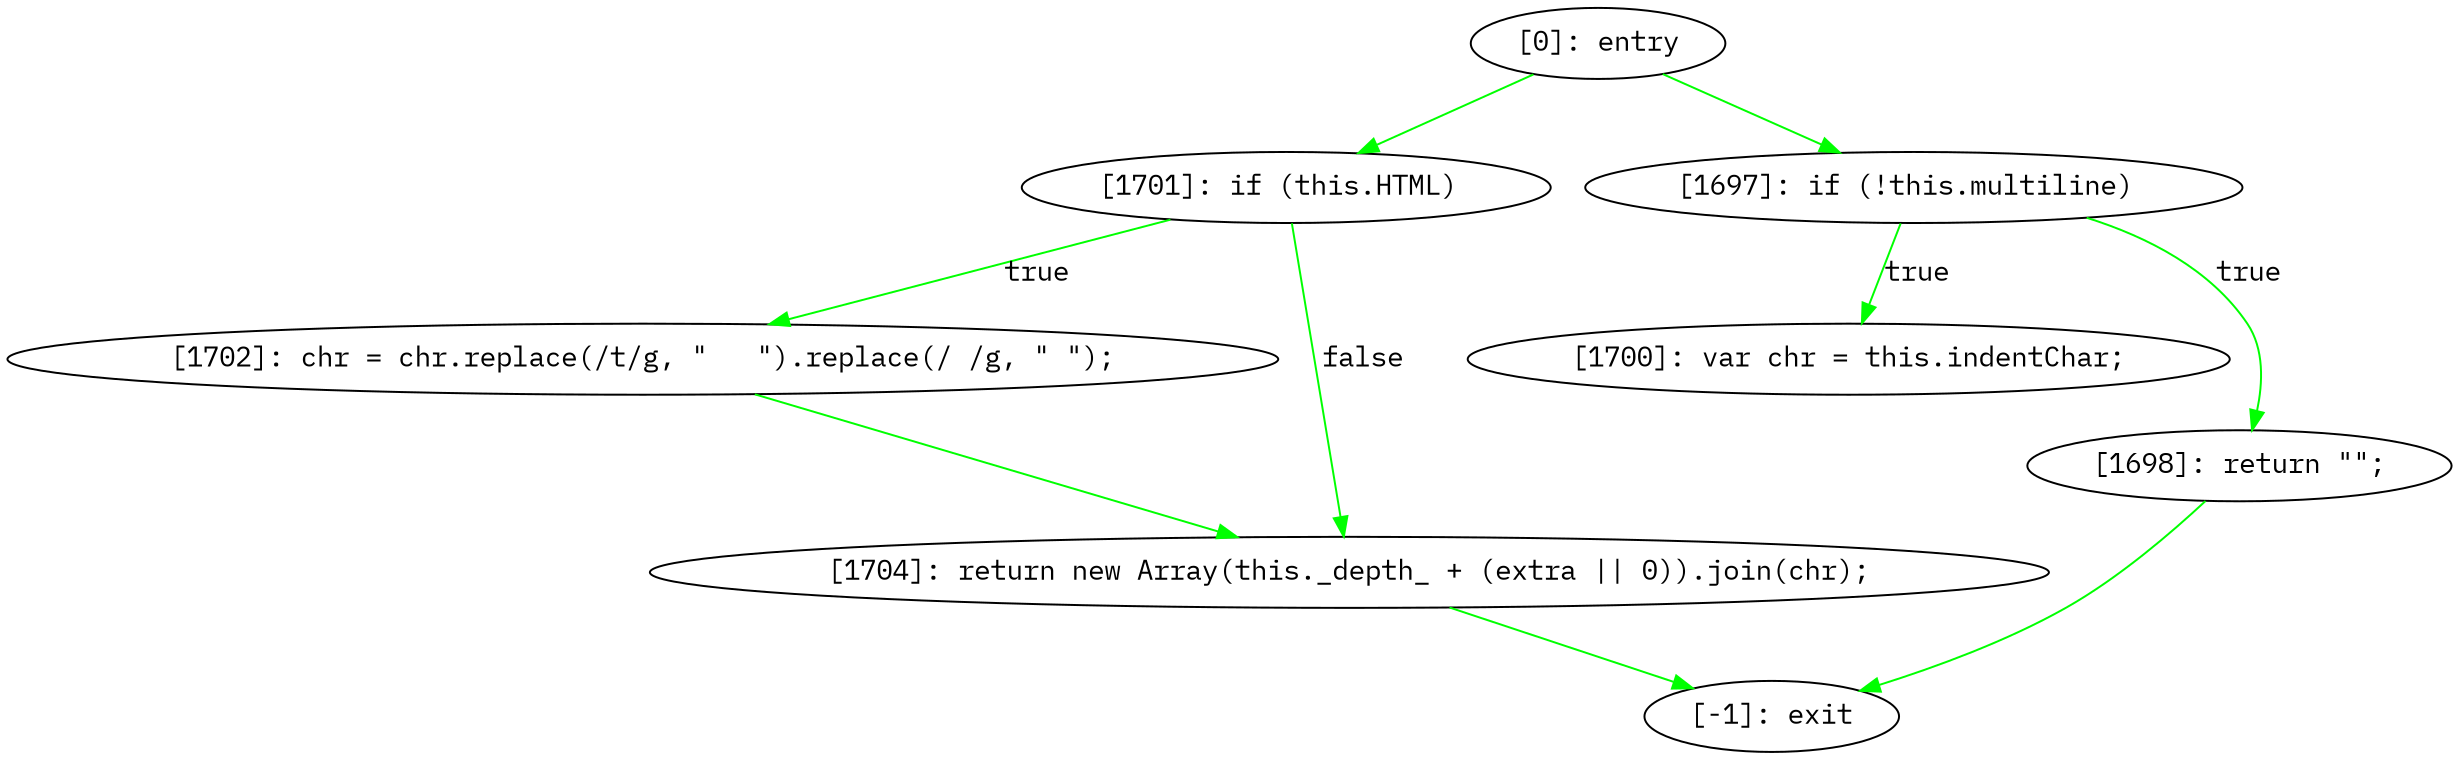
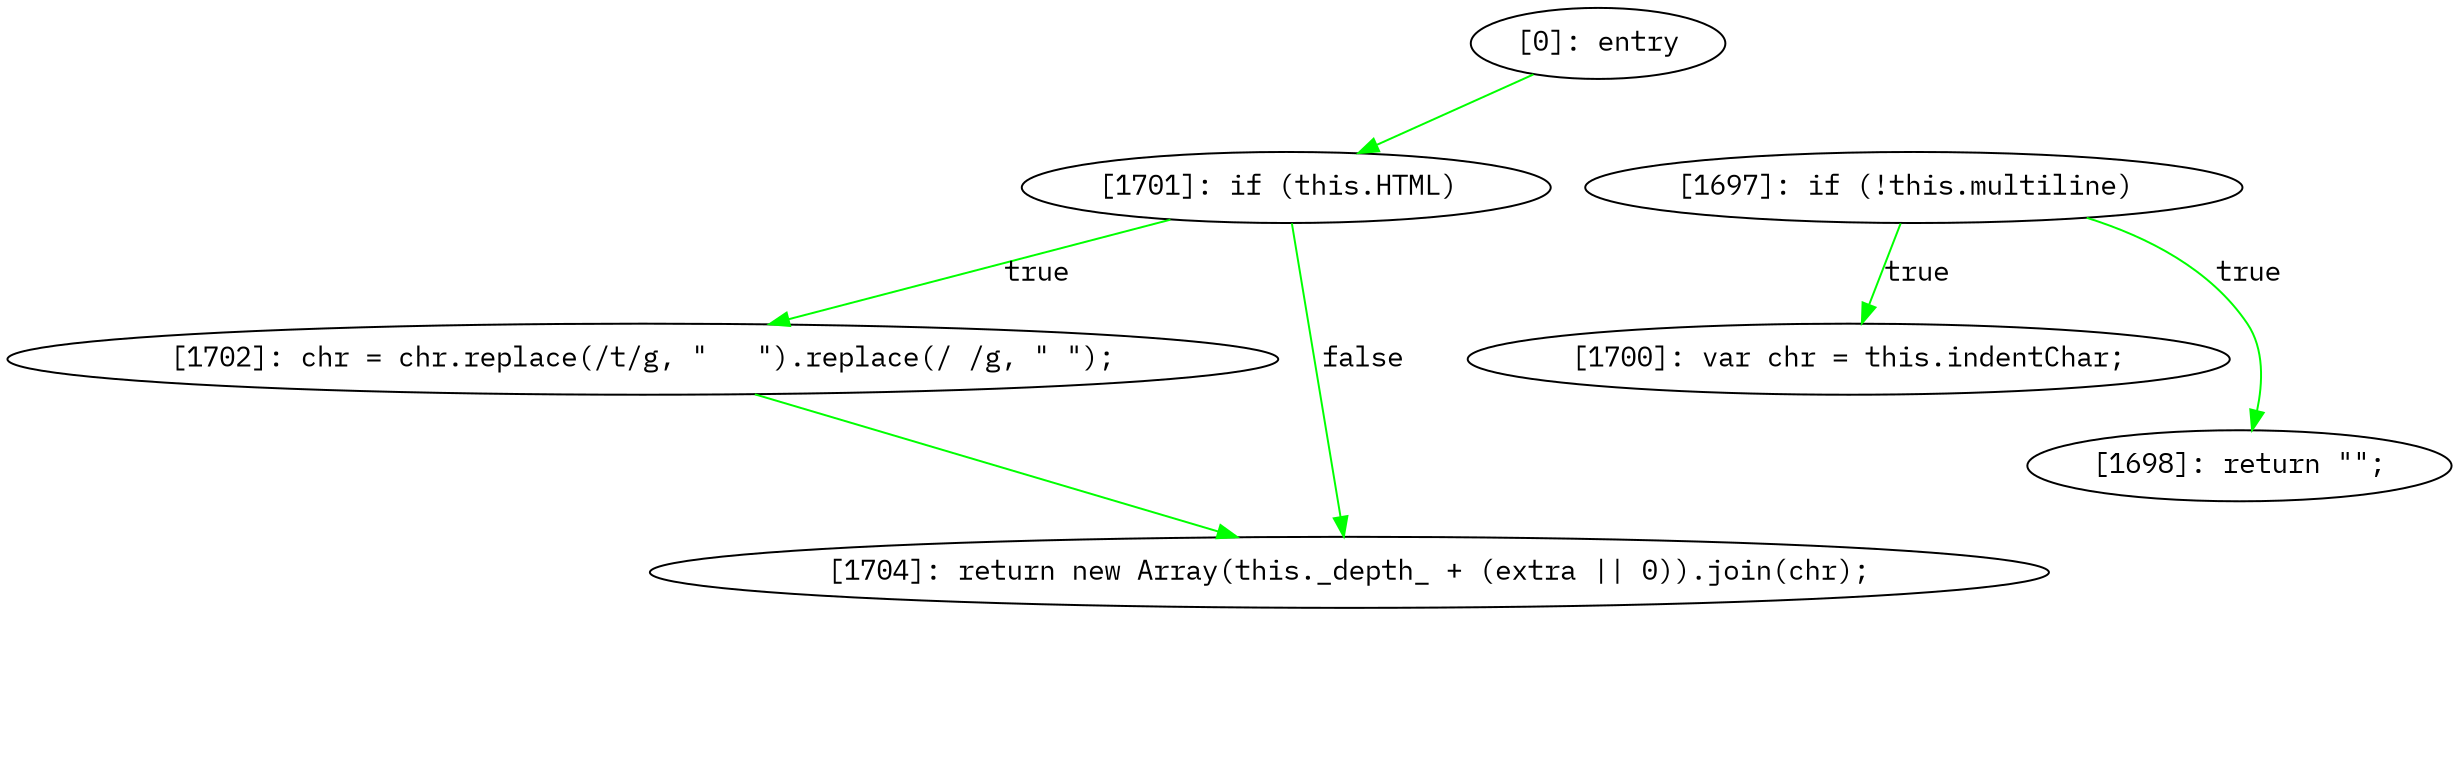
(1742, 109) -> none
(1772, 716) -> none
